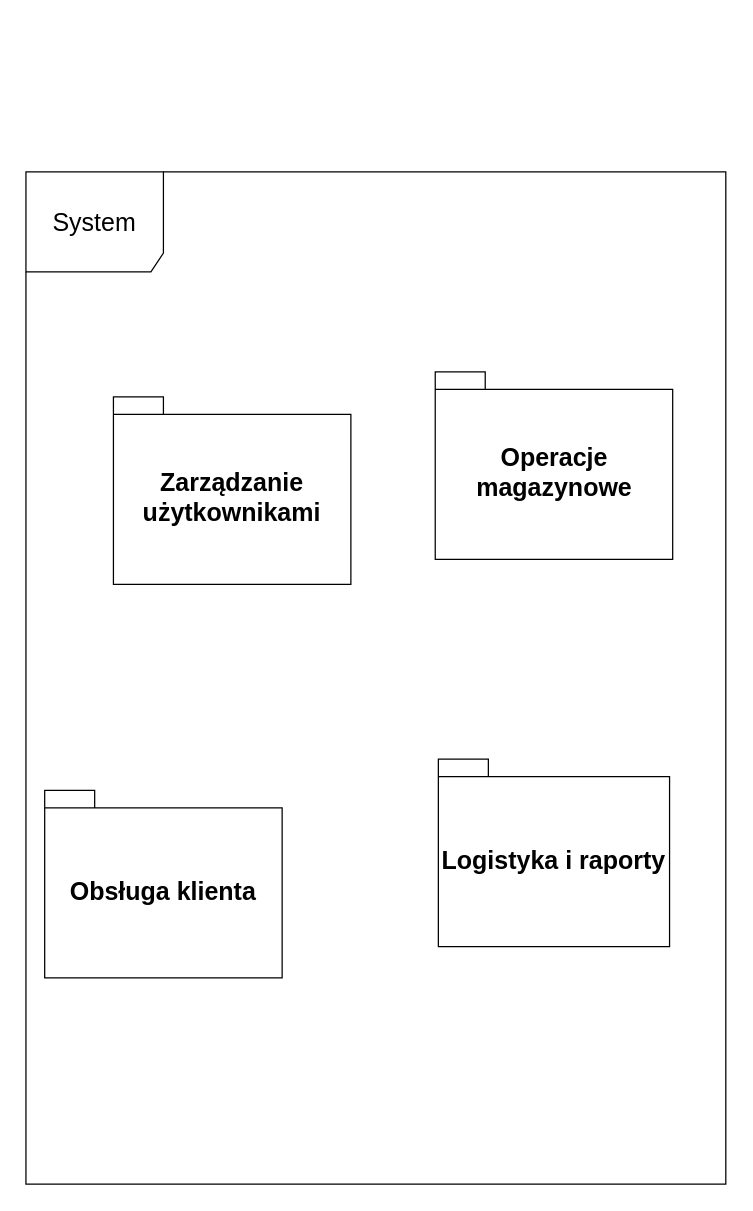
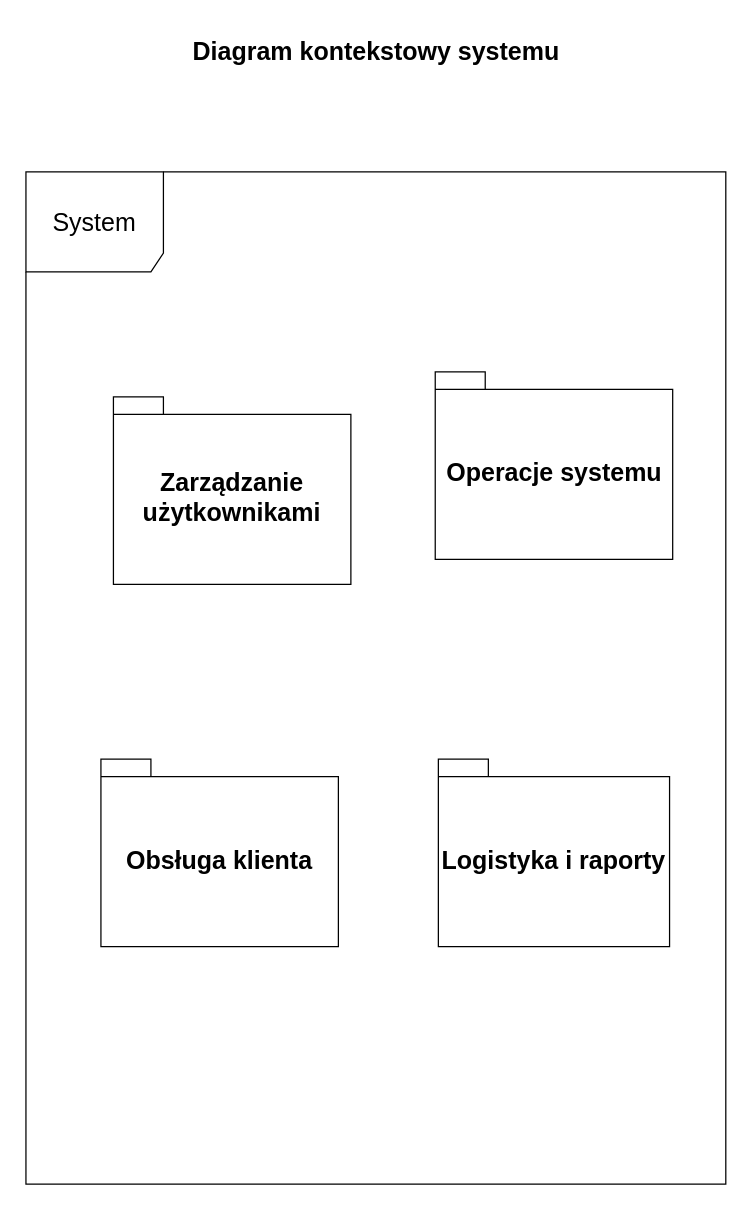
none -> (376, 51)
(554, 472) -> (554, 472)
(163, 884) -> (219, 853)
